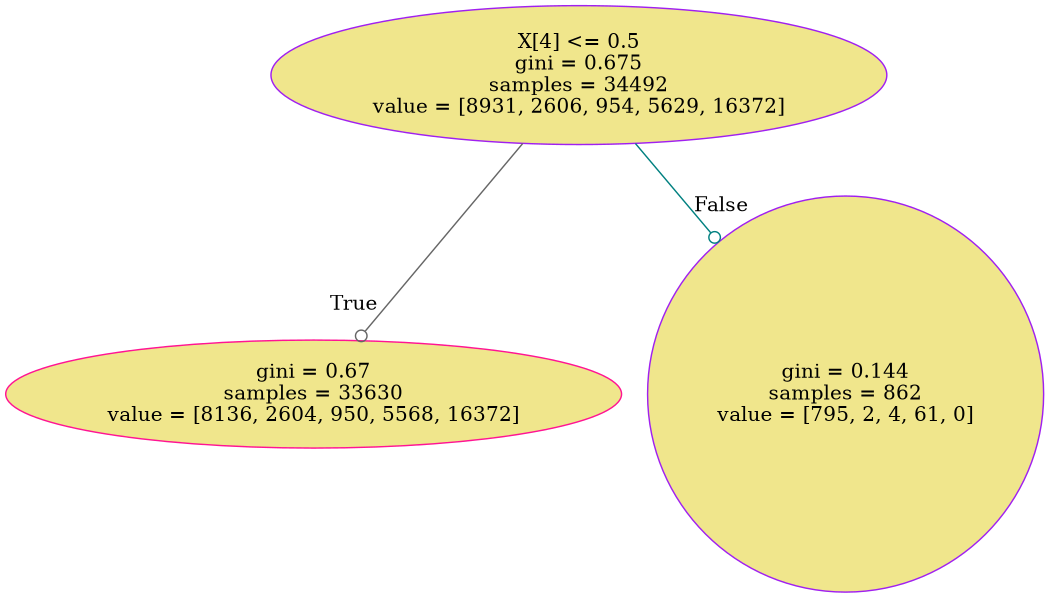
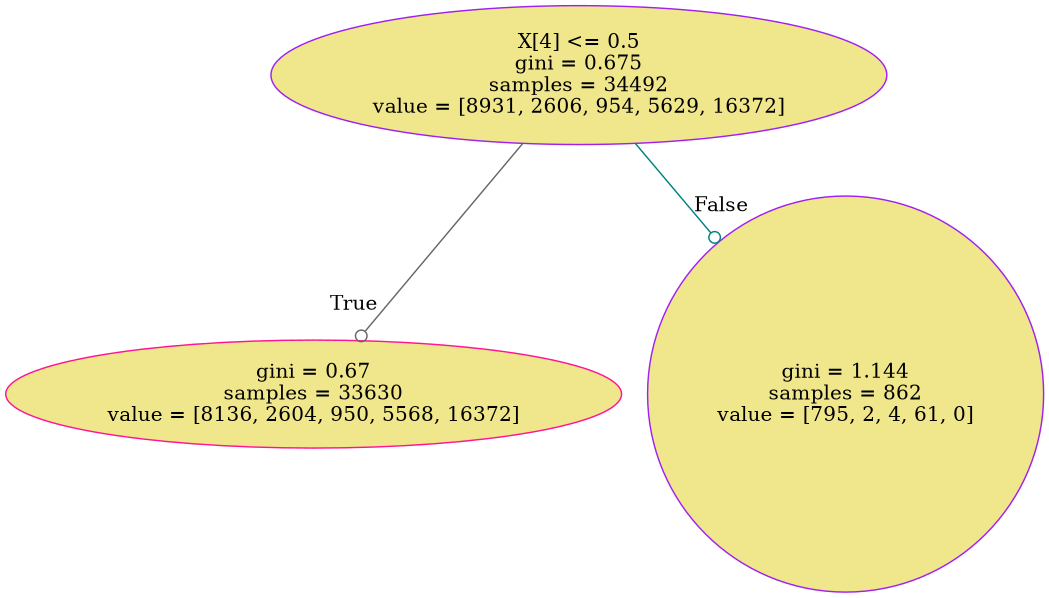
(846, 394) -> (846, 394)
